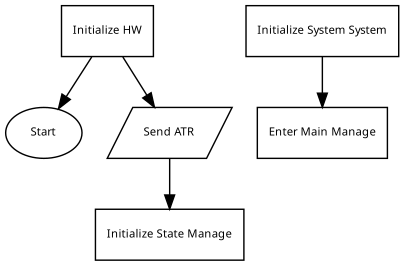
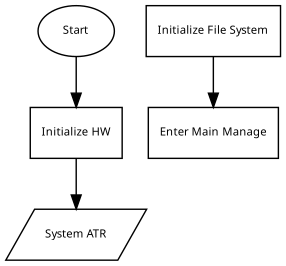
(322, 31) -> (213, 31)
(79, 77) -> (76, 75)
(170, 133) -> (76, 235)
(170, 235) -> none
